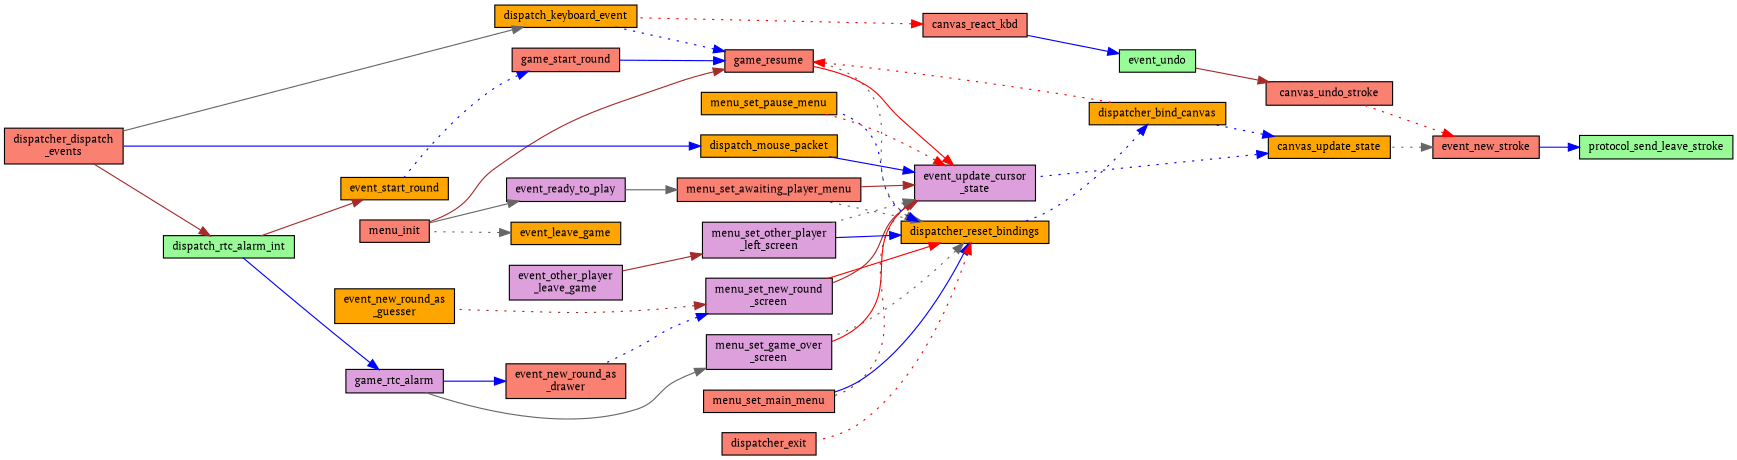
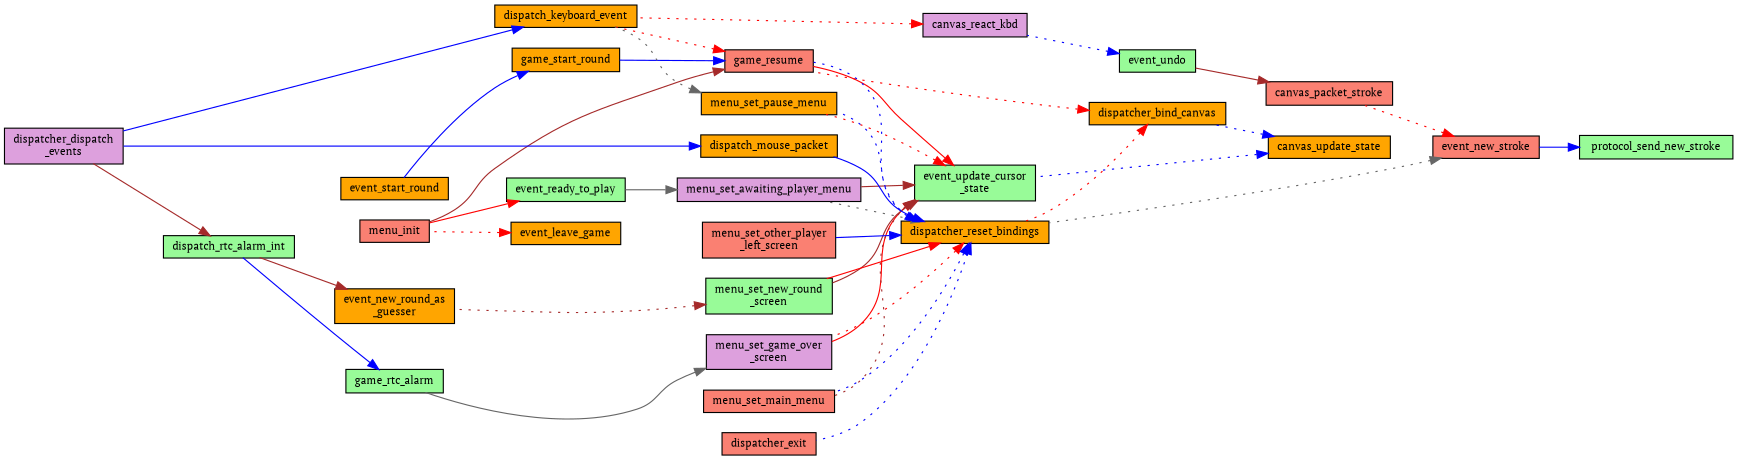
(975, 25) -> (975, 25)
(664, 38) -> (664, 38)
(1068, 43) -> (1068, 43)
none -> (652, 52)
(566, 60) -> (566, 60)
(318, 80) -> (318, 80)
(970, 81) -> (945, 92)
(1329, 93) -> (1329, 93)
(455, 120) -> (455, 120)
(881, 124) -> (881, 124)
(64, 146) -> (64, 146)
(1406, 147) -> (1240, 195)
(1656, 147) -> (1656, 147)
(866, 163) -> (874, 179)
(975, 183) -> (975, 183)
(1087, 184) -> (1087, 184)
(566, 190) -> (566, 190)
(769, 190) -> (769, 190)
(469, 213) -> (469, 213)
(859, 215) -> none
(307, 220) -> (298, 271)
(464, 232) -> (464, 232)
(769, 240) -> (769, 240)
(566, 283) -> none
(769, 296) -> (769, 296)
(898, 300) -> (898, 300)
(911, 334) -> (911, 334)
(913, 366) -> (913, 366)
(395, 381) -> (395, 381)
(566, 381) -> none
